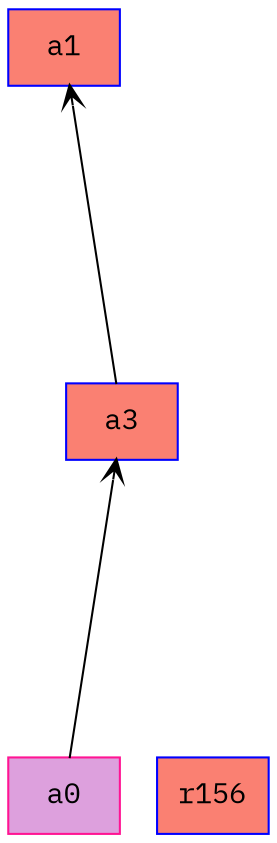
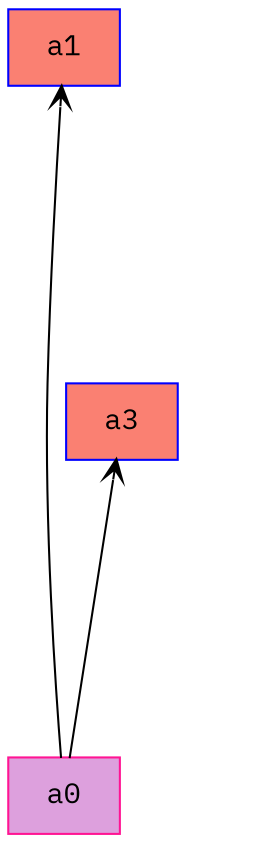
(95, 245) -> (47, 433)
(213, 796) -> none
